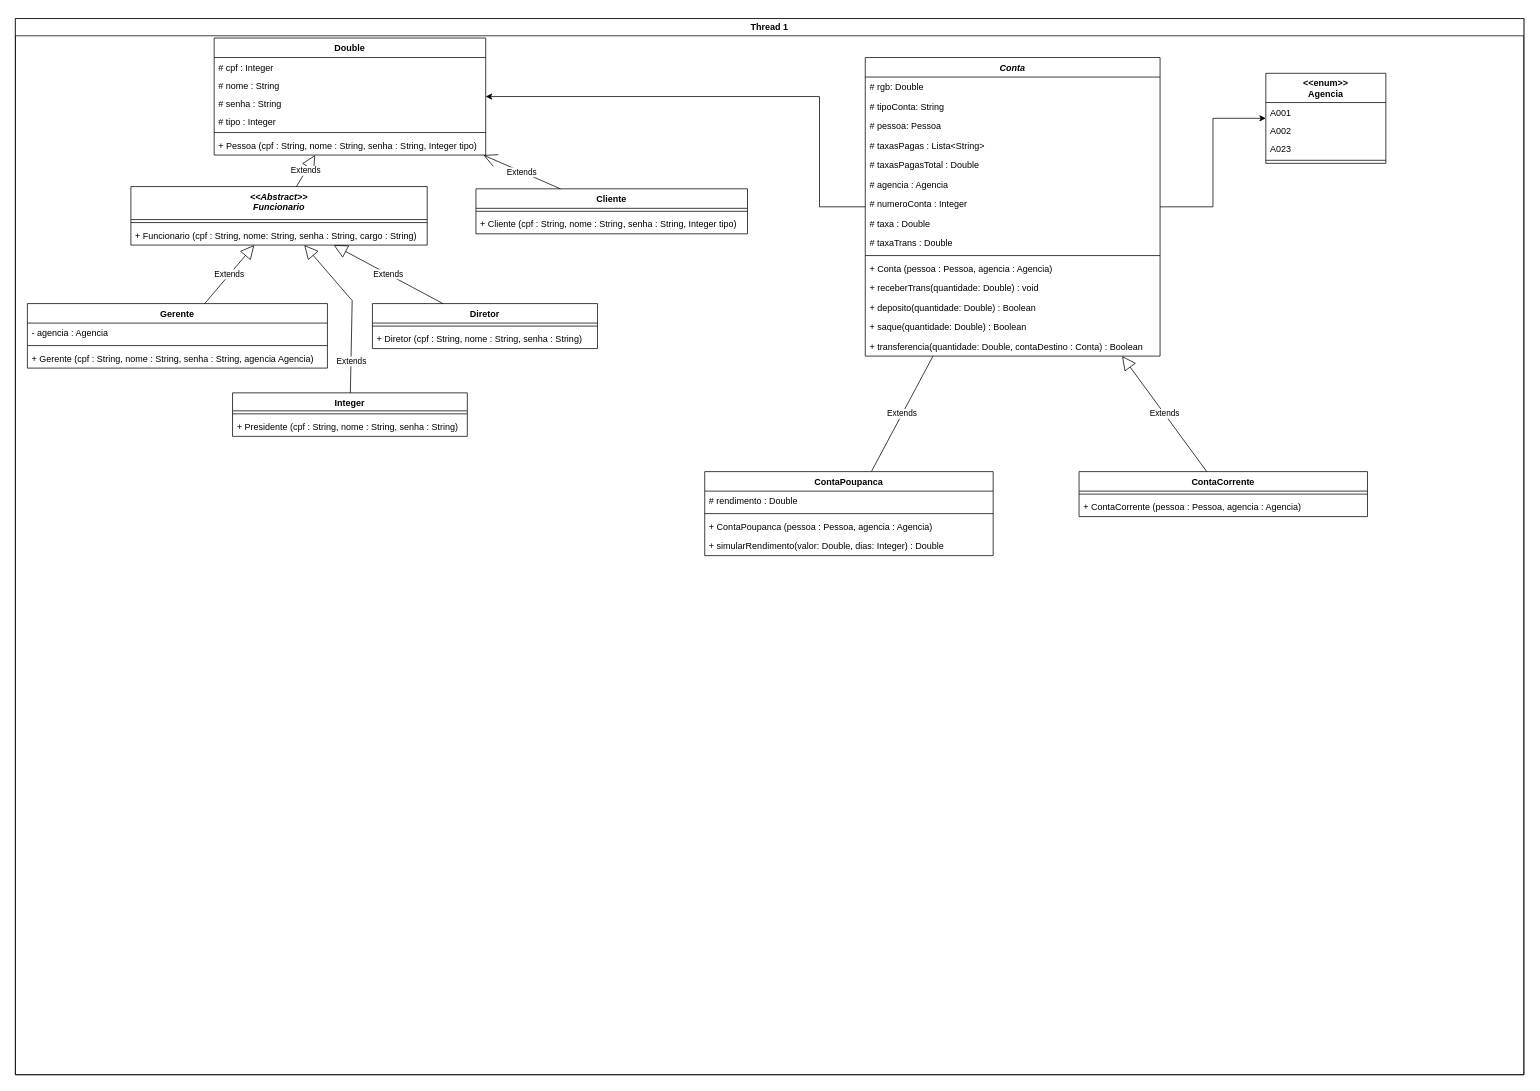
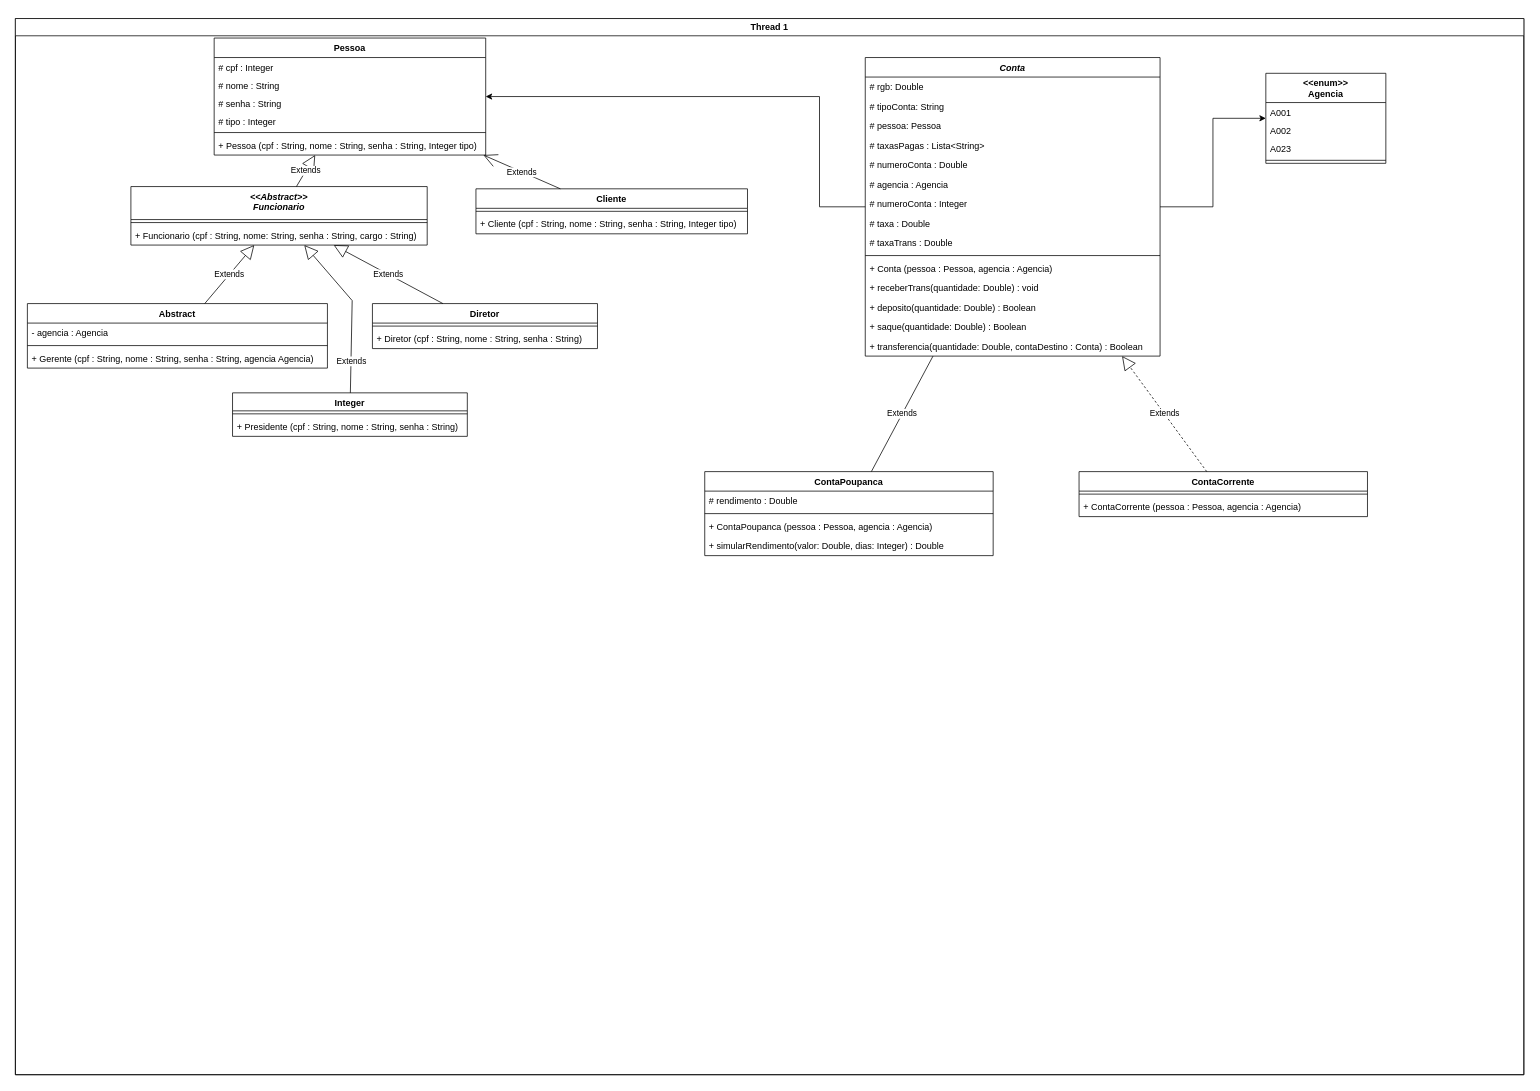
(350, 48) -> (350, 48)
(928, 165) -> (919, 165)
(177, 314) -> (177, 314)
(1188, 445) -> (1188, 445)
